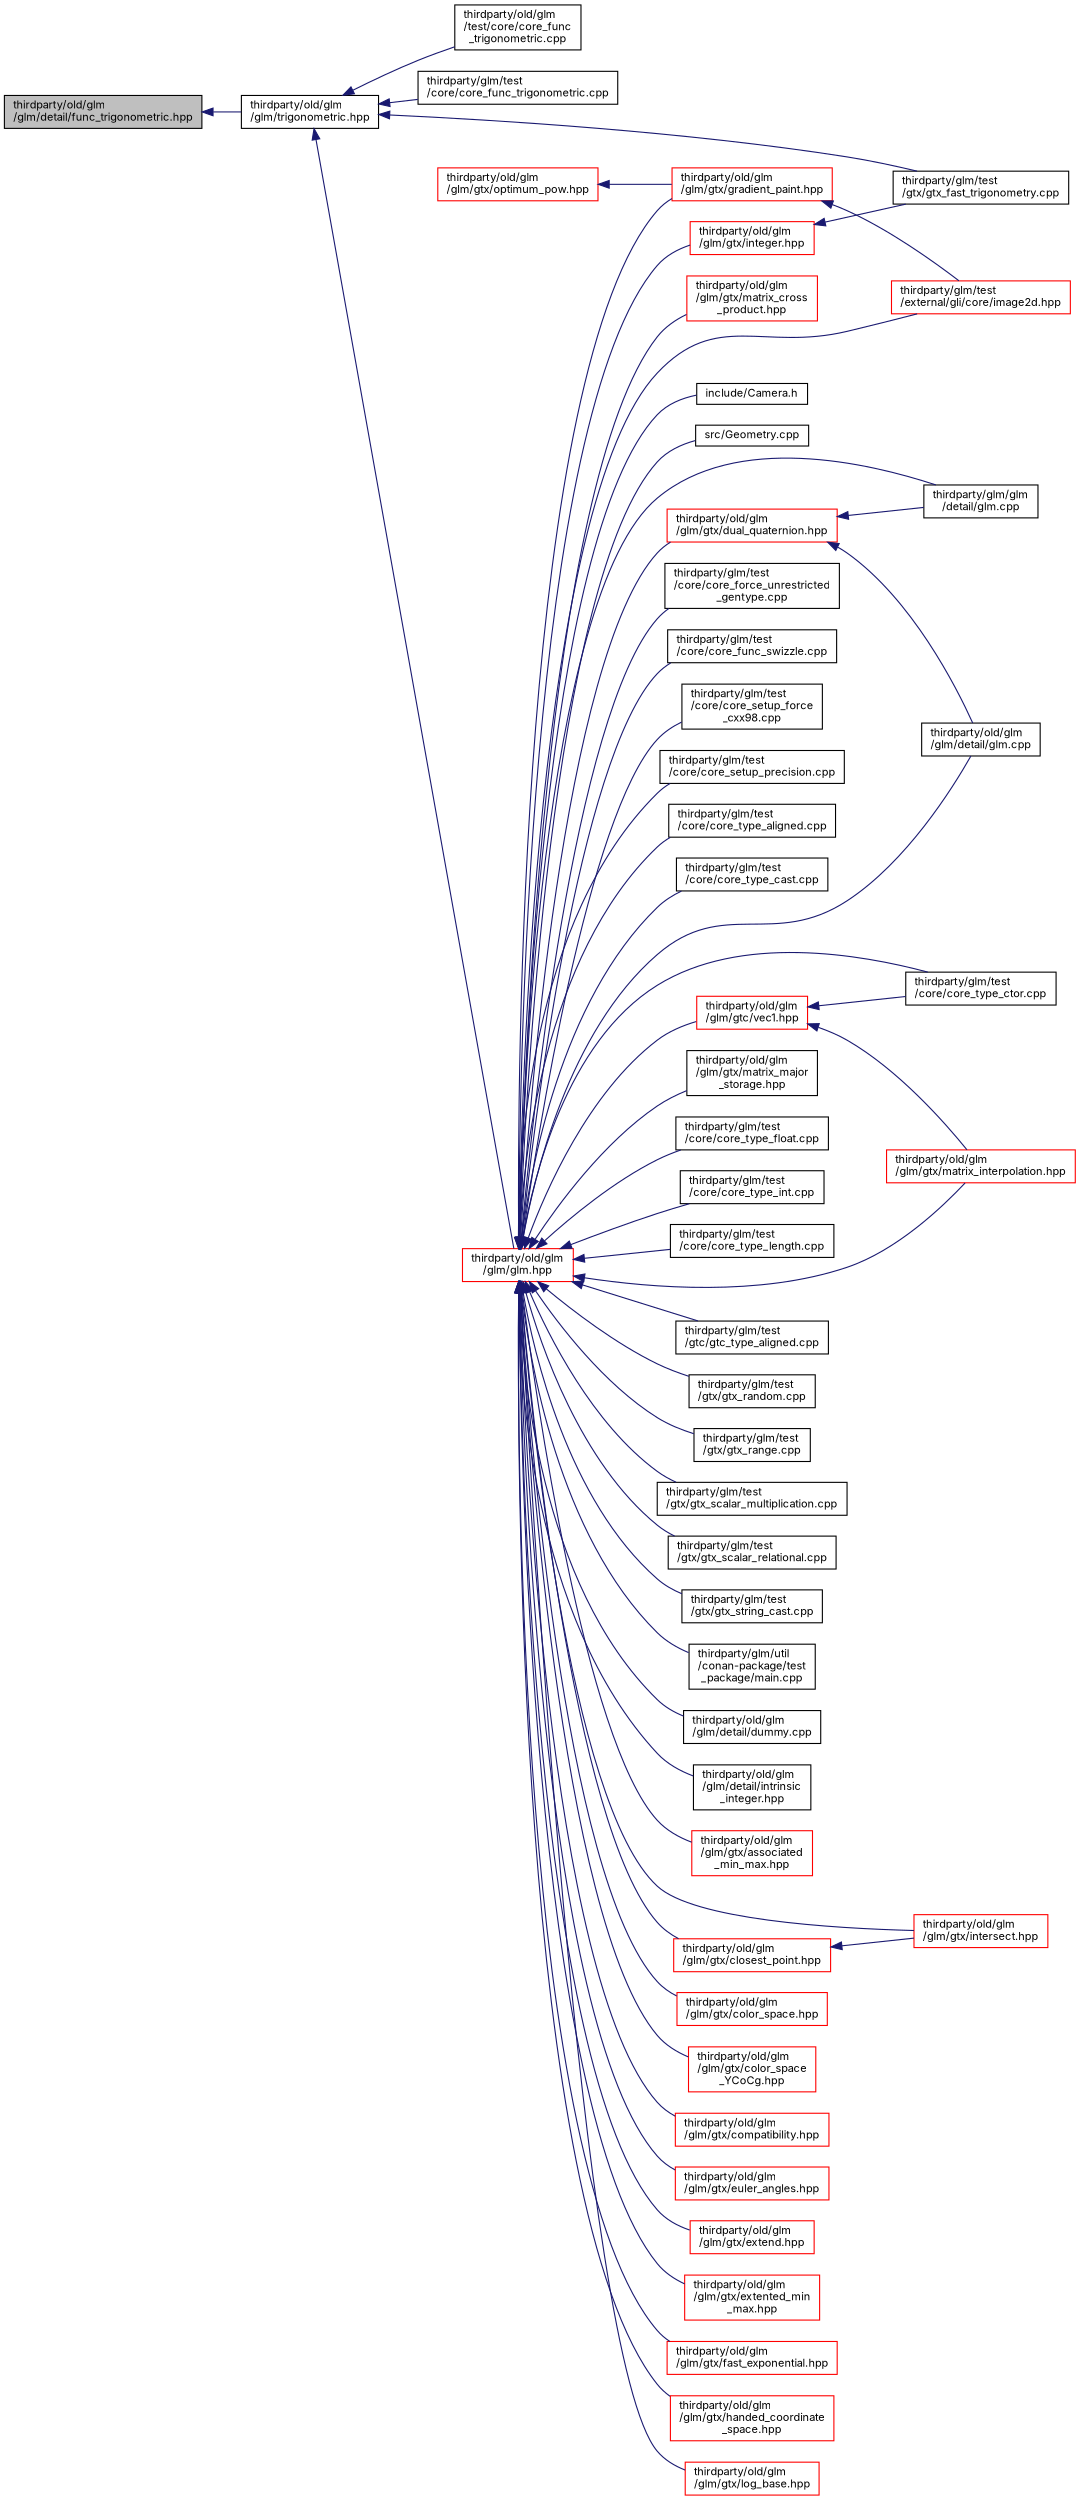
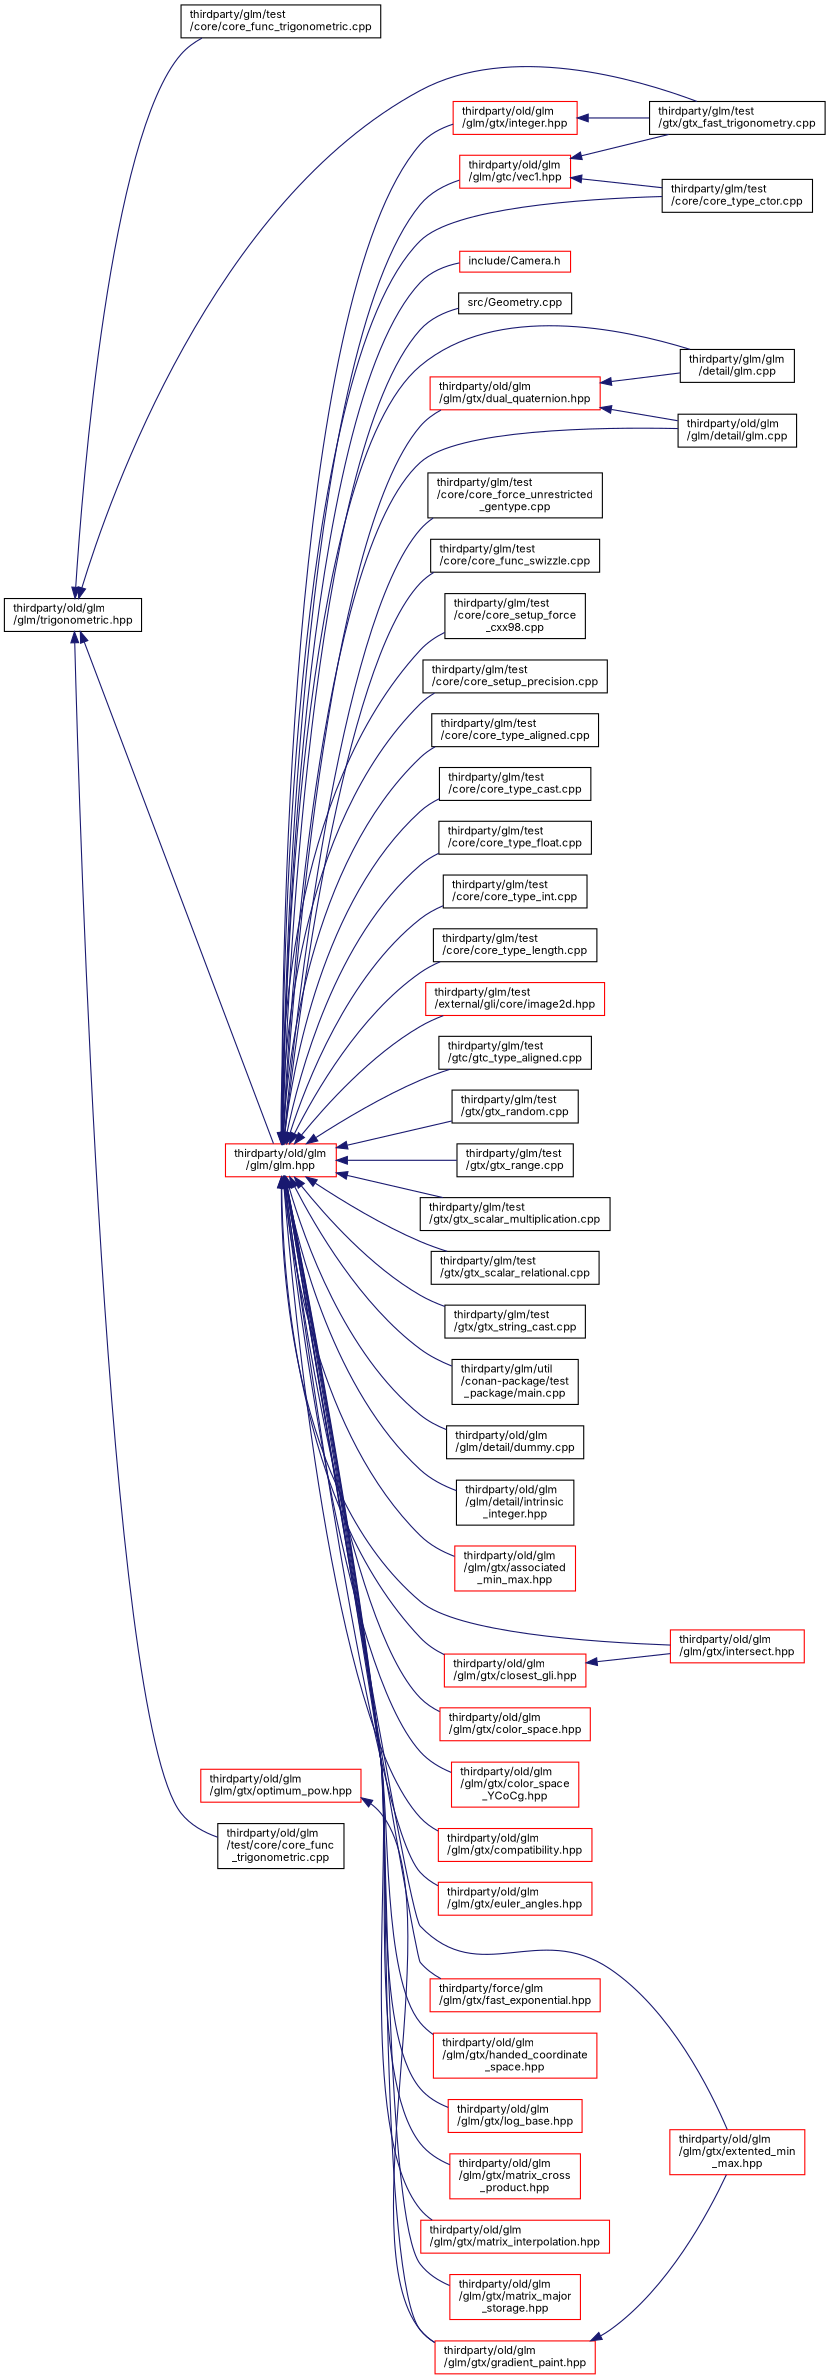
(103, 112) -> none
(898, 238) -> (674, 2264)
(752, 394) -> (515, 262)
(752, 1073) -> (515, 2297)
(900, 1079) -> (625, 145)
(752, 1955) -> (515, 1671)
(752, 2237) -> none
(752, 2358) -> (515, 1995)
